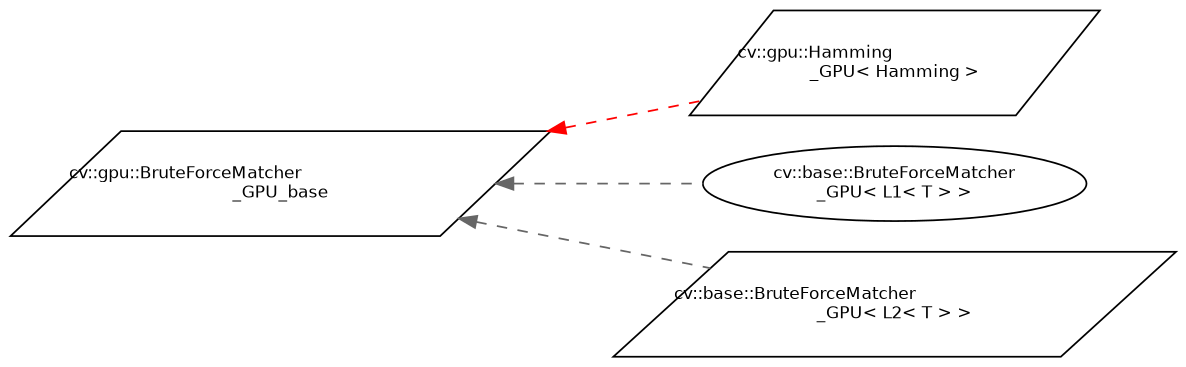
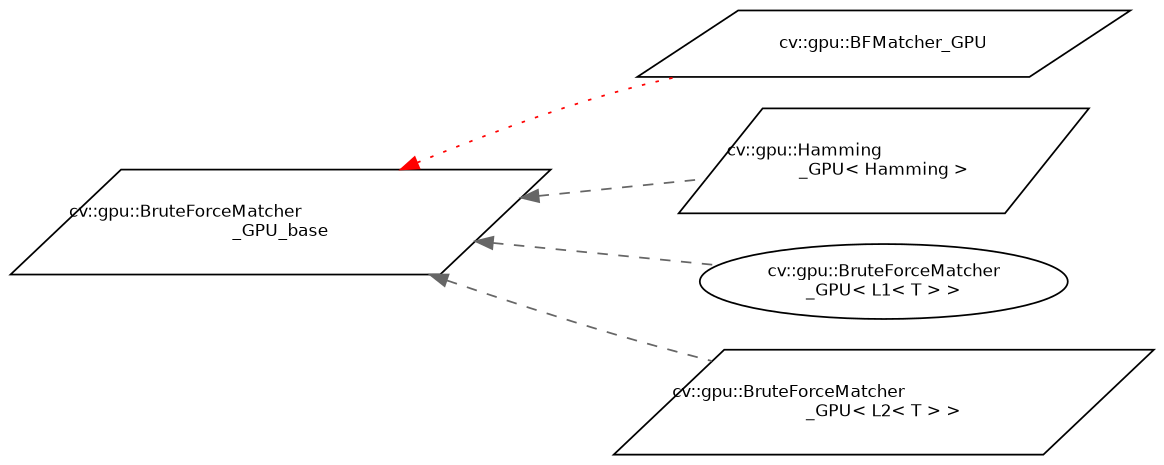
none -> (884, 44)
(633, 114) -> (622, 187)
(895, 184) -> (884, 282)
(895, 304) -> (884, 402)
